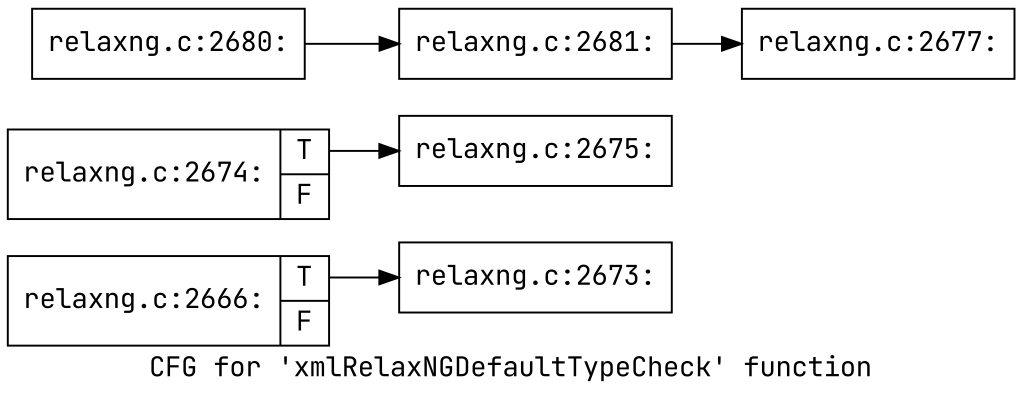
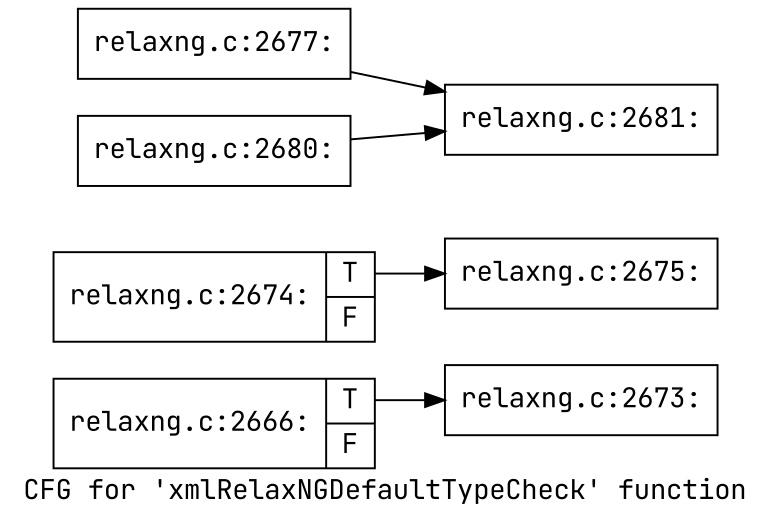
(697, 44) -> (388, 80)
